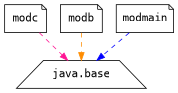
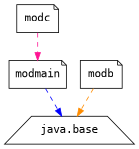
(51, 44) -> (38, 43)
